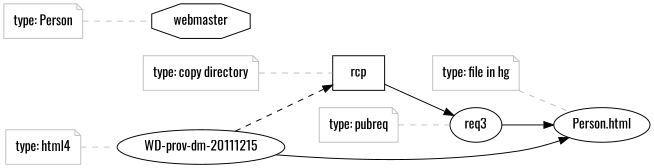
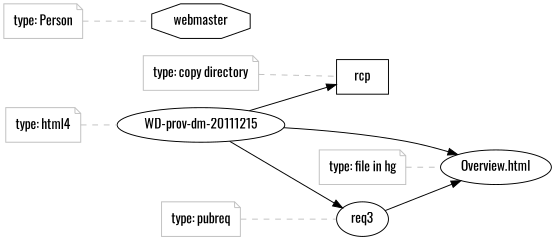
(415, 98) -> (282, 172)
(280, 110) -> (288, 99)
(602, 125) -> (496, 167)
